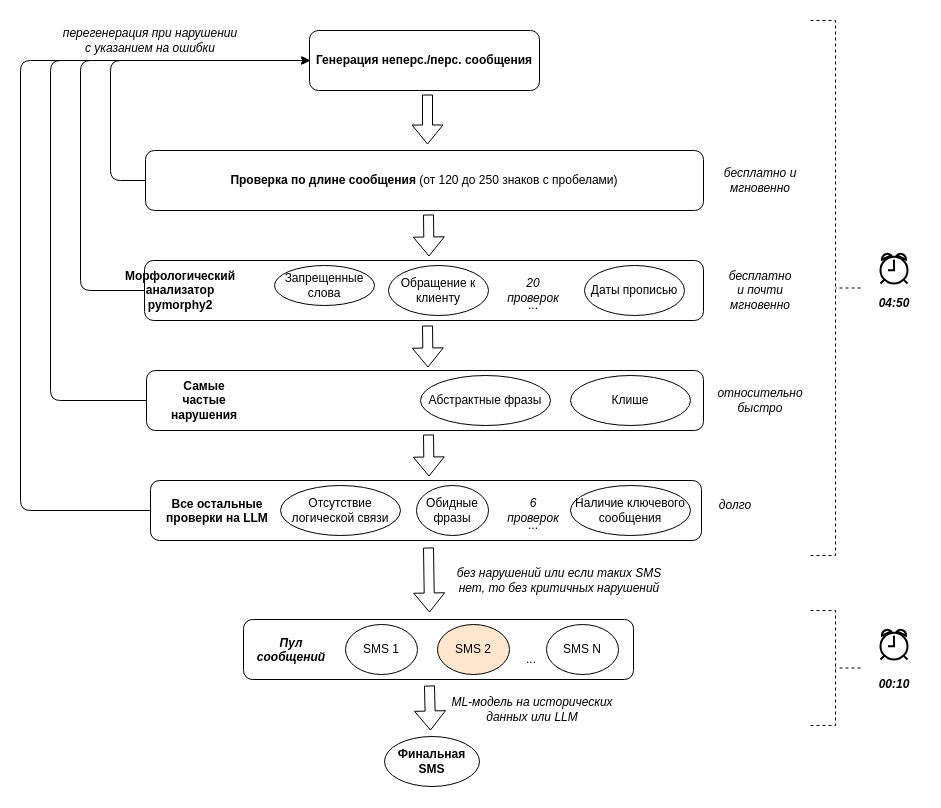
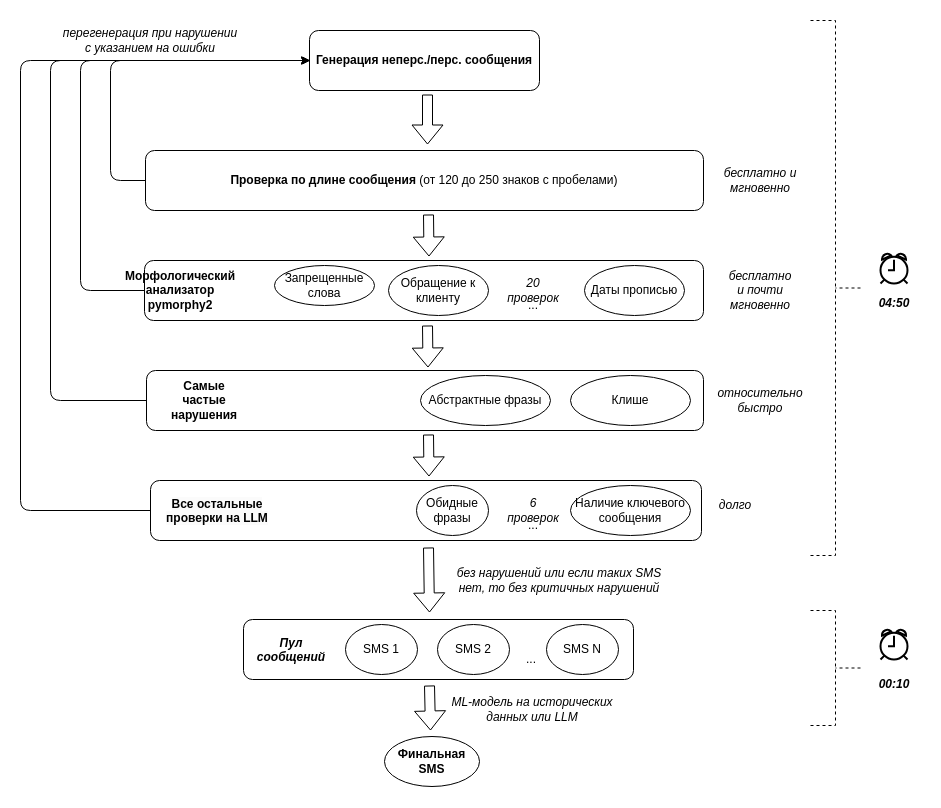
(341, 511) -> none
(474, 650) -> (474, 650)
